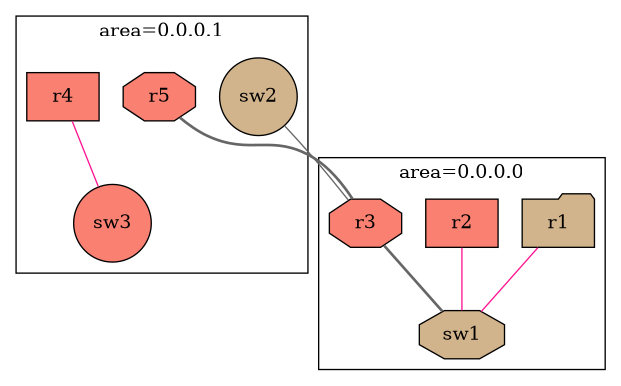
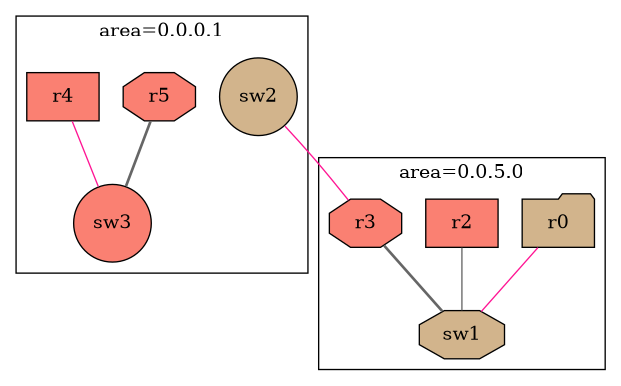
(273, 145) -> (138, 154)
(318, 163) -> (327, 174)
(462, 173) -> (462, 173)
(558, 223) -> (558, 223)
(462, 279) -> (462, 279)
